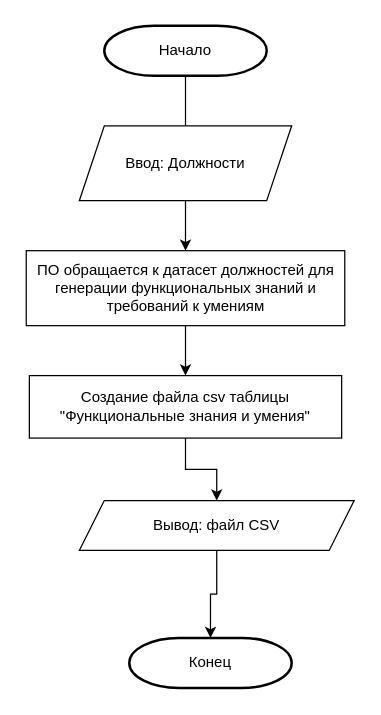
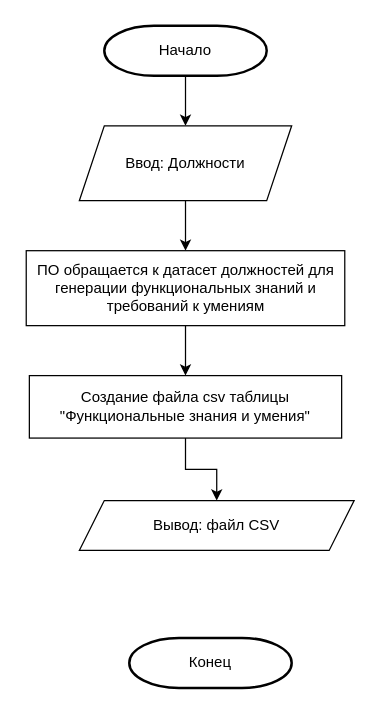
(186, 119) -> (186, 116)
(217, 593) -> none
